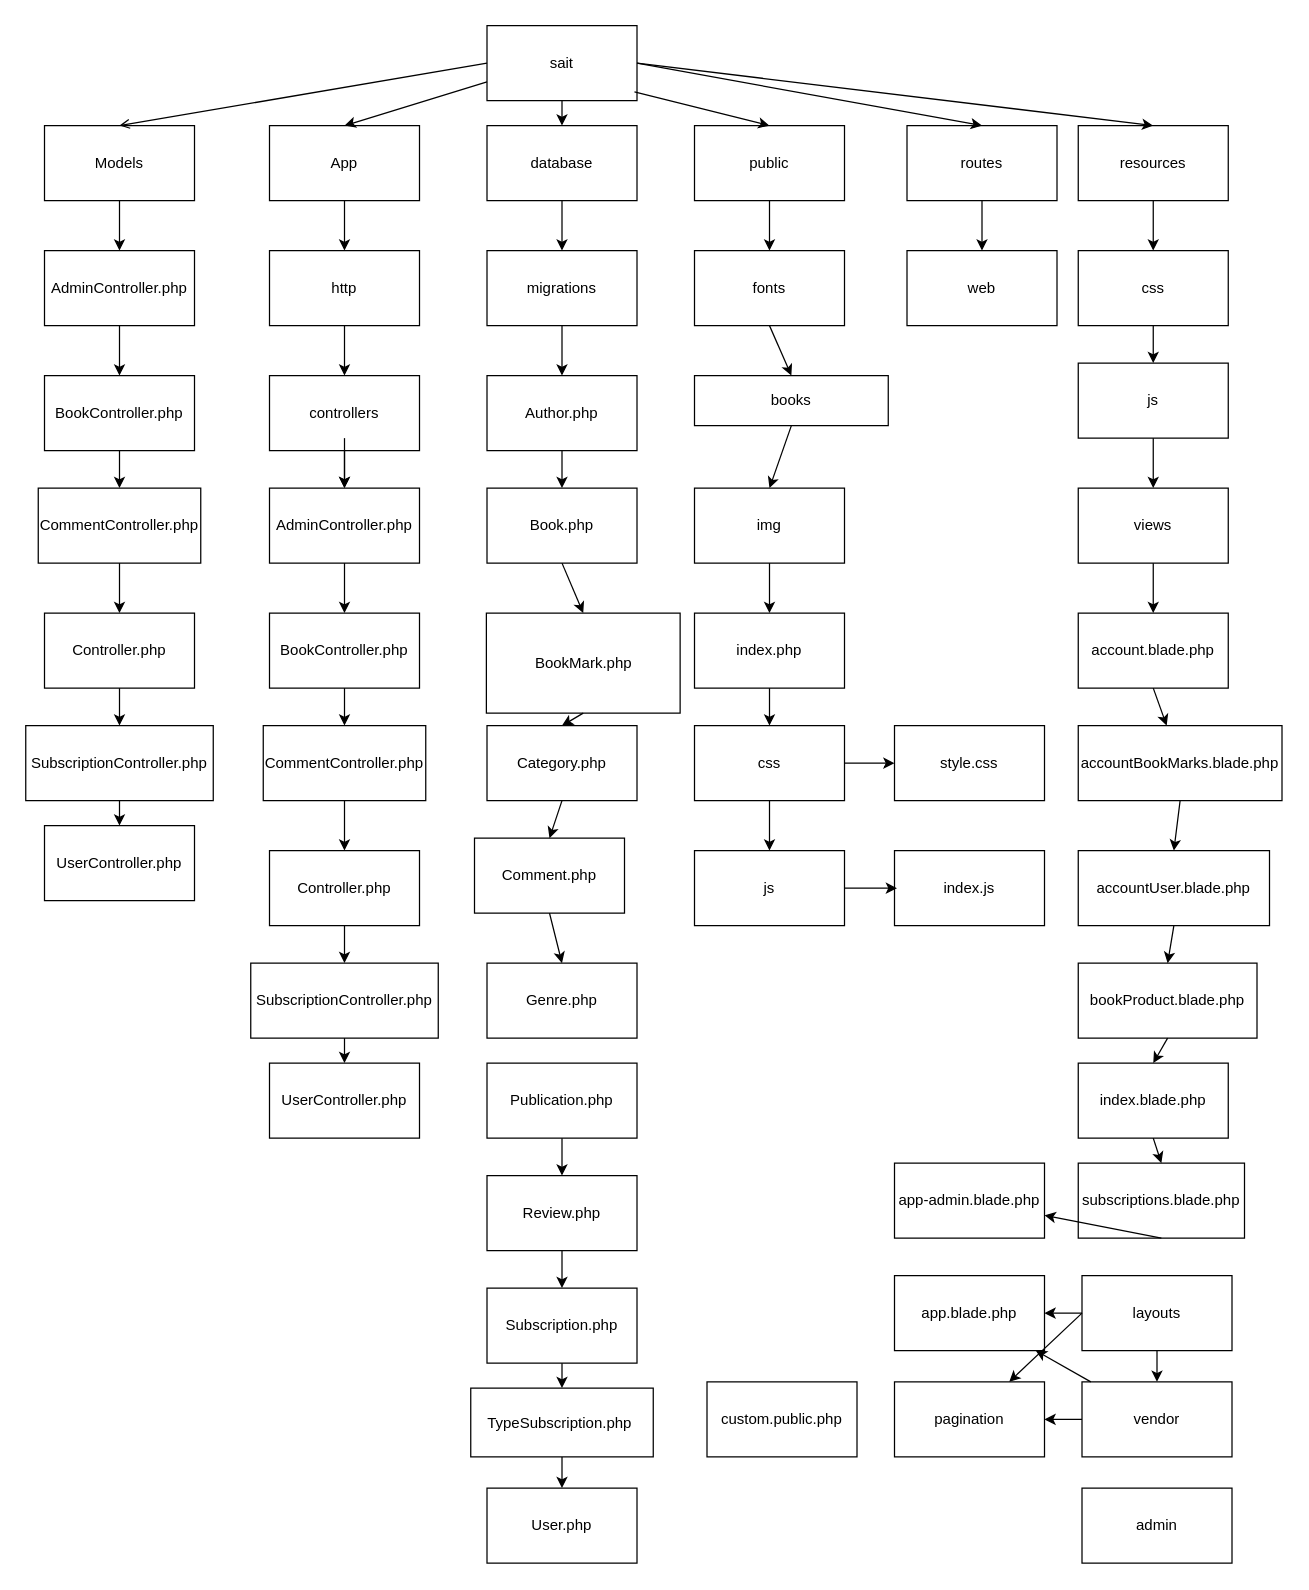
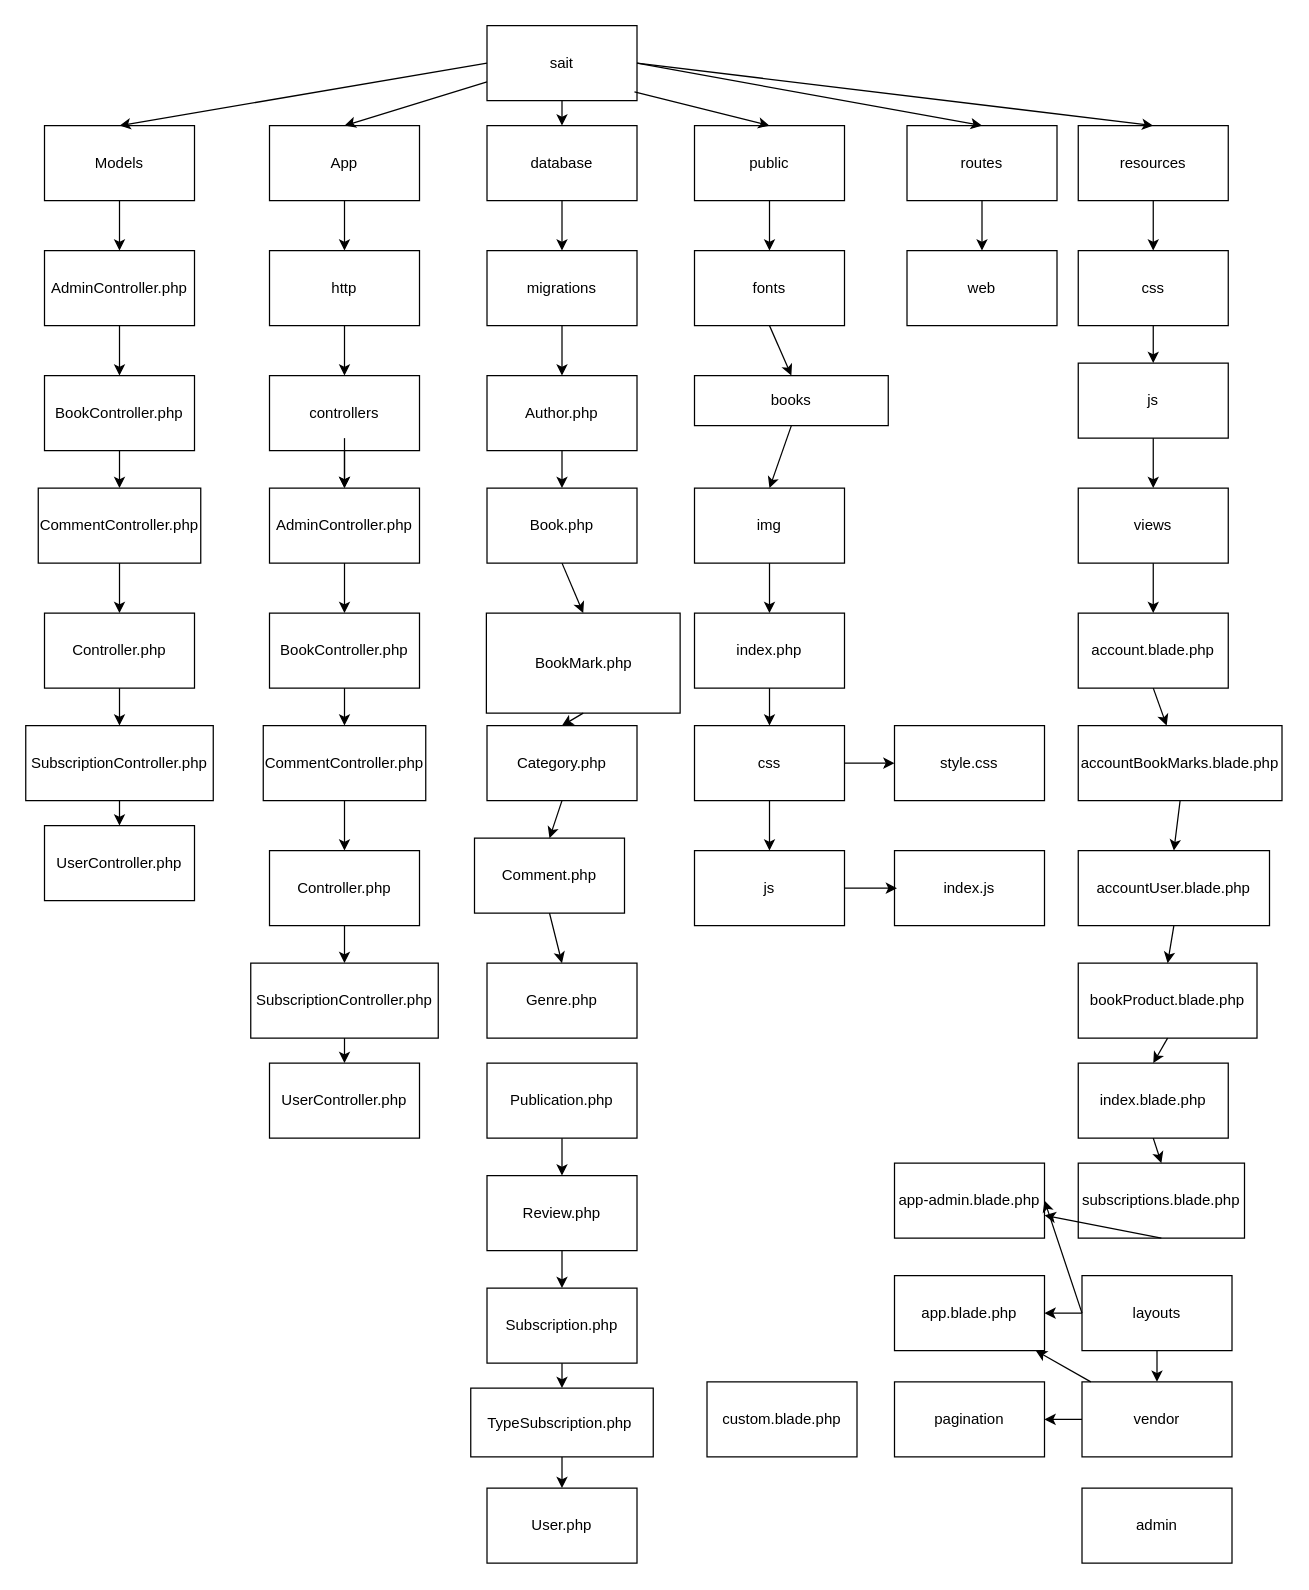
(127, 124) -> (129, 124)
(1048, 1345) -> (1064, 1261)
(782, 1419) -> (782, 1419)
